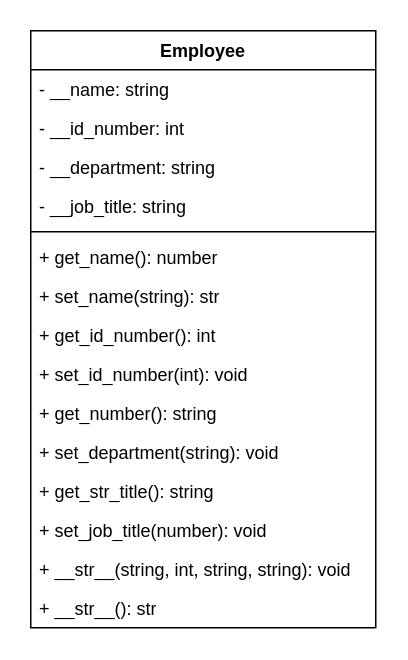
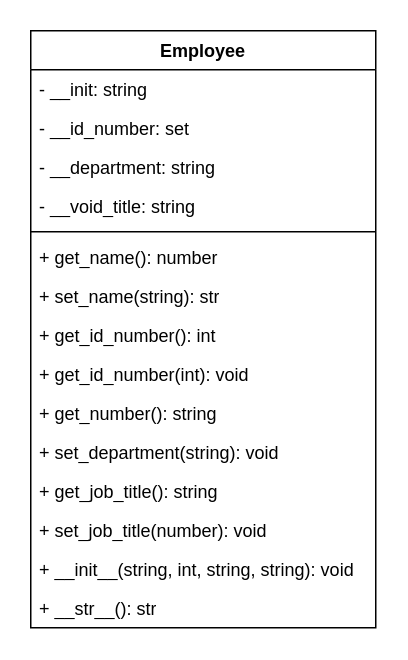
(111, 91) -> (106, 91)
(119, 130) -> (121, 130)
(132, 208) -> (134, 208)
(157, 376) -> (157, 376)
(152, 493) -> (152, 493)
(205, 582) -> (205, 582)
